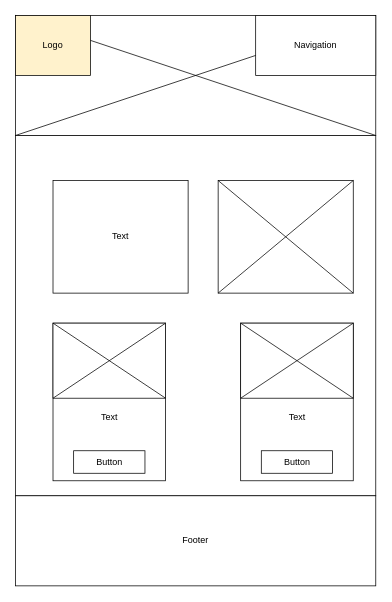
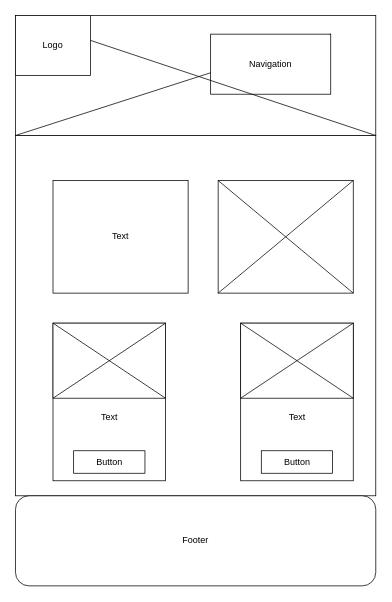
(53, 45) -> (53, 45)
(315, 45) -> (270, 64)
(195, 540) -> (195, 540)
